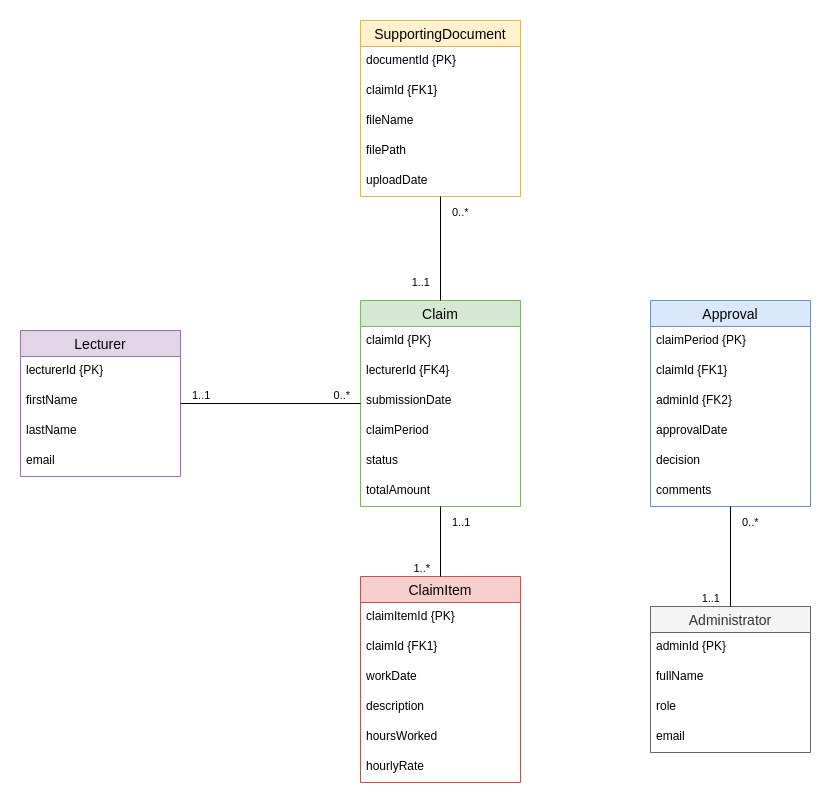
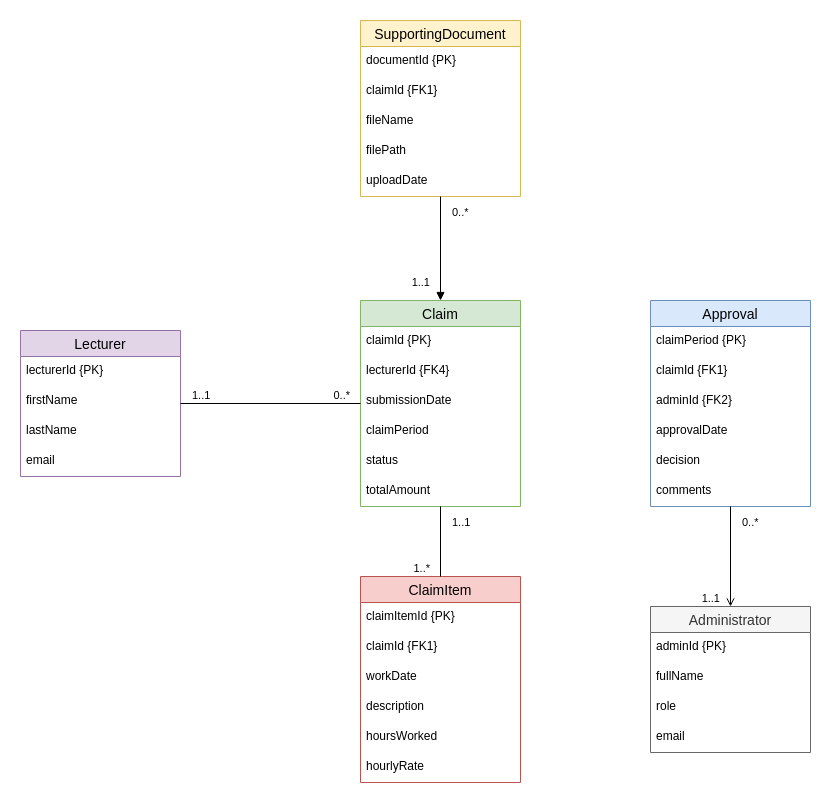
(441, 294) -> (441, 291)
(731, 601) -> (731, 601)
